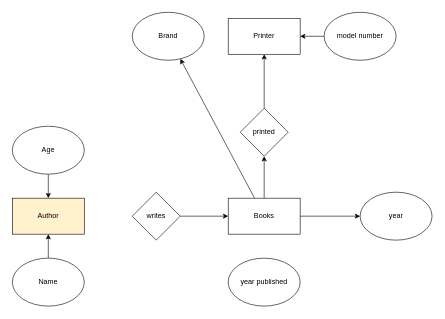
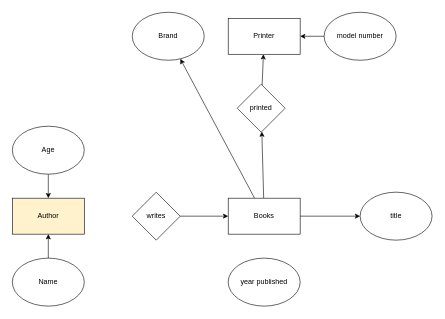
(264, 132) -> (261, 108)
(396, 216) -> (396, 216)
